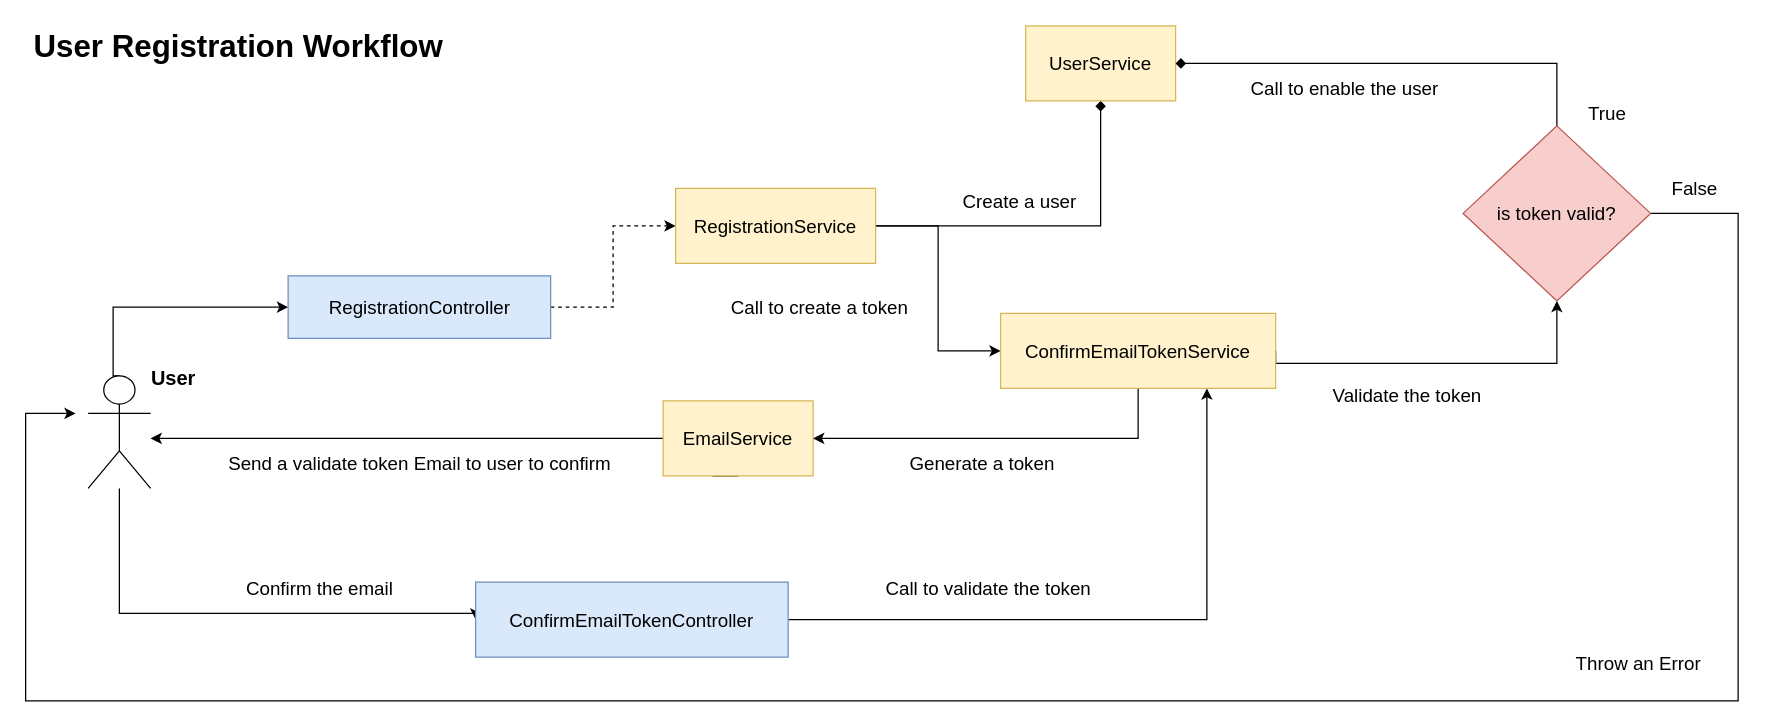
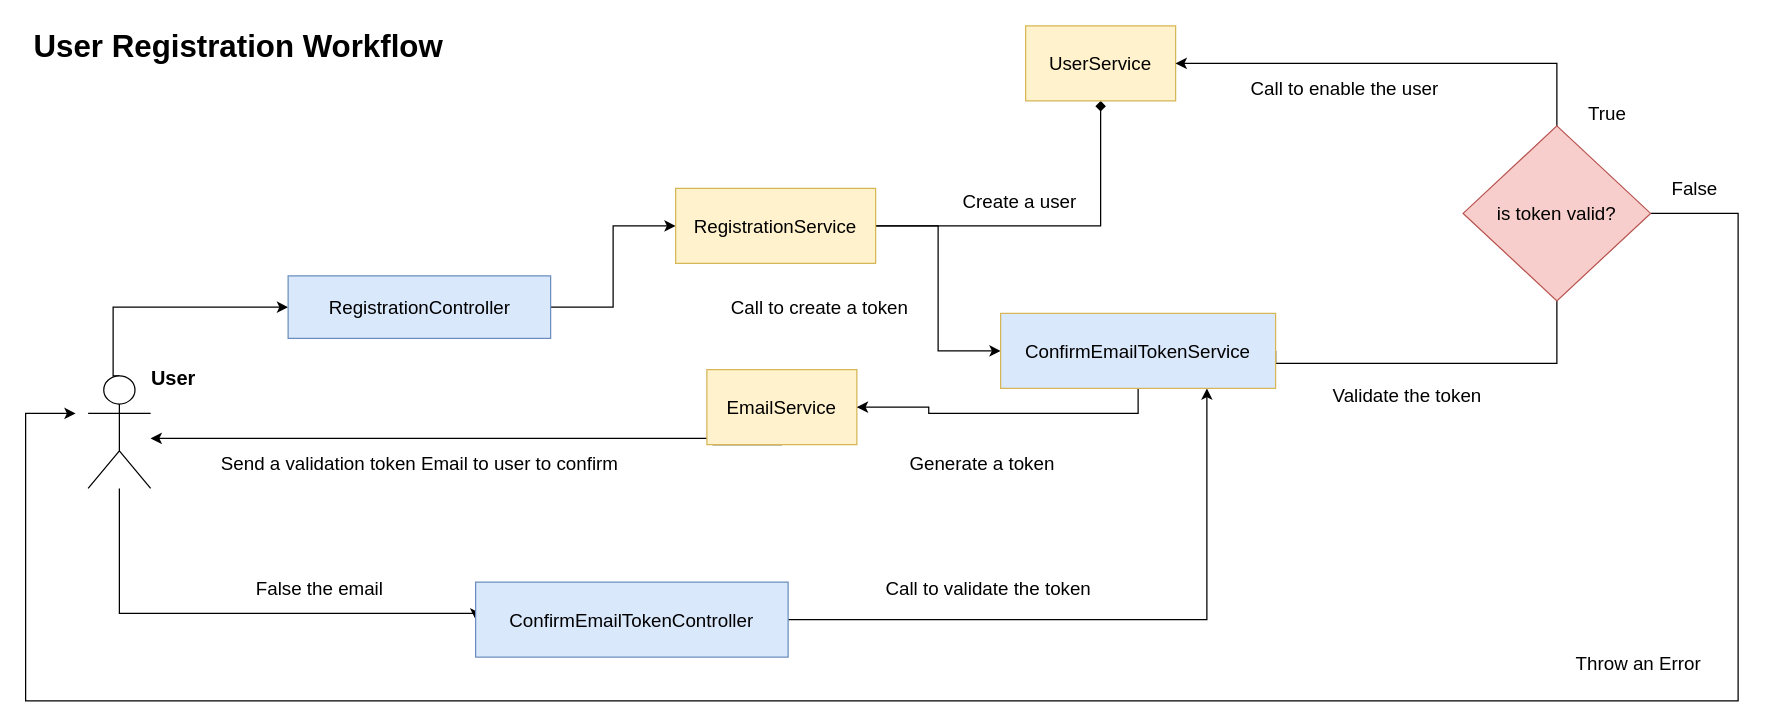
(1186, 63) -> (1185, 63)
(613, 272) -> (613, 272)
(1557, 311) -> (1557, 307)
(1138, 351) -> (1138, 351)
(738, 438) -> (782, 407)
(420, 463) -> (420, 463)
(320, 588) -> (320, 588)
